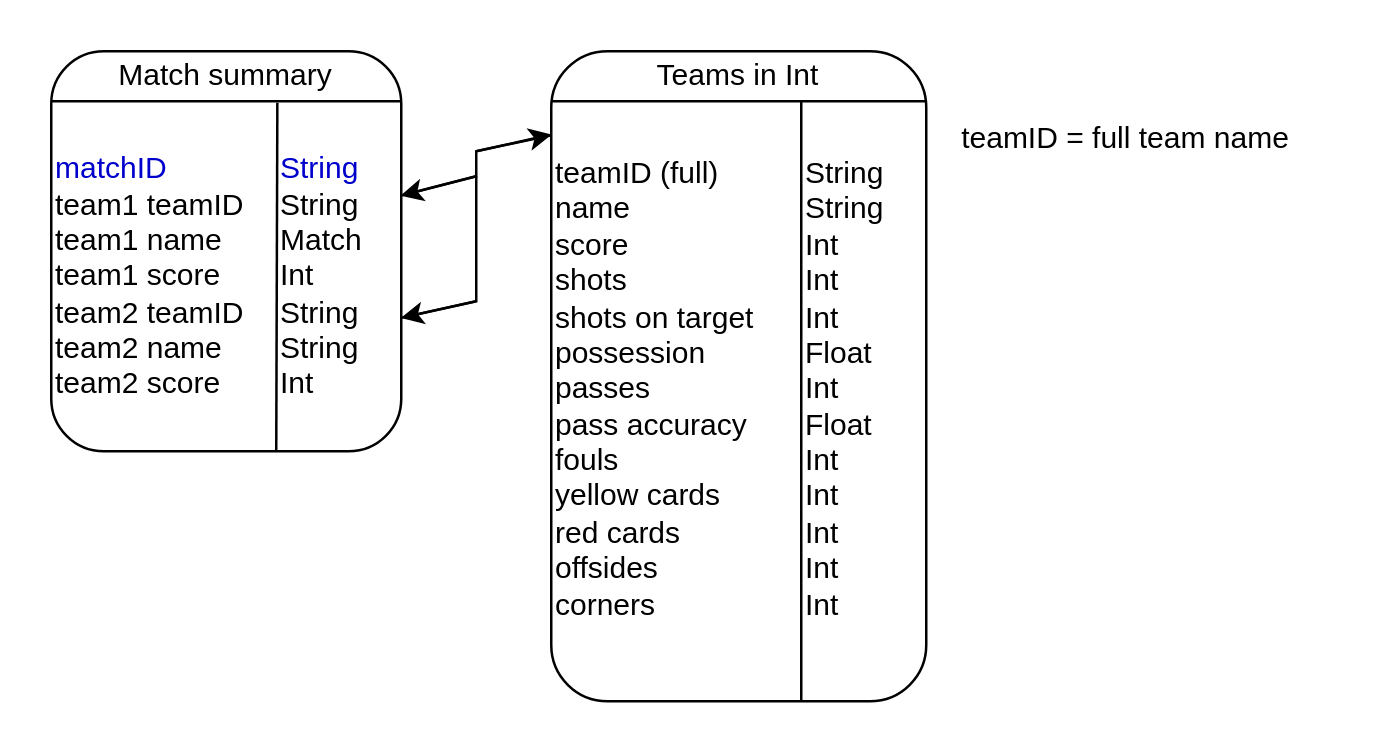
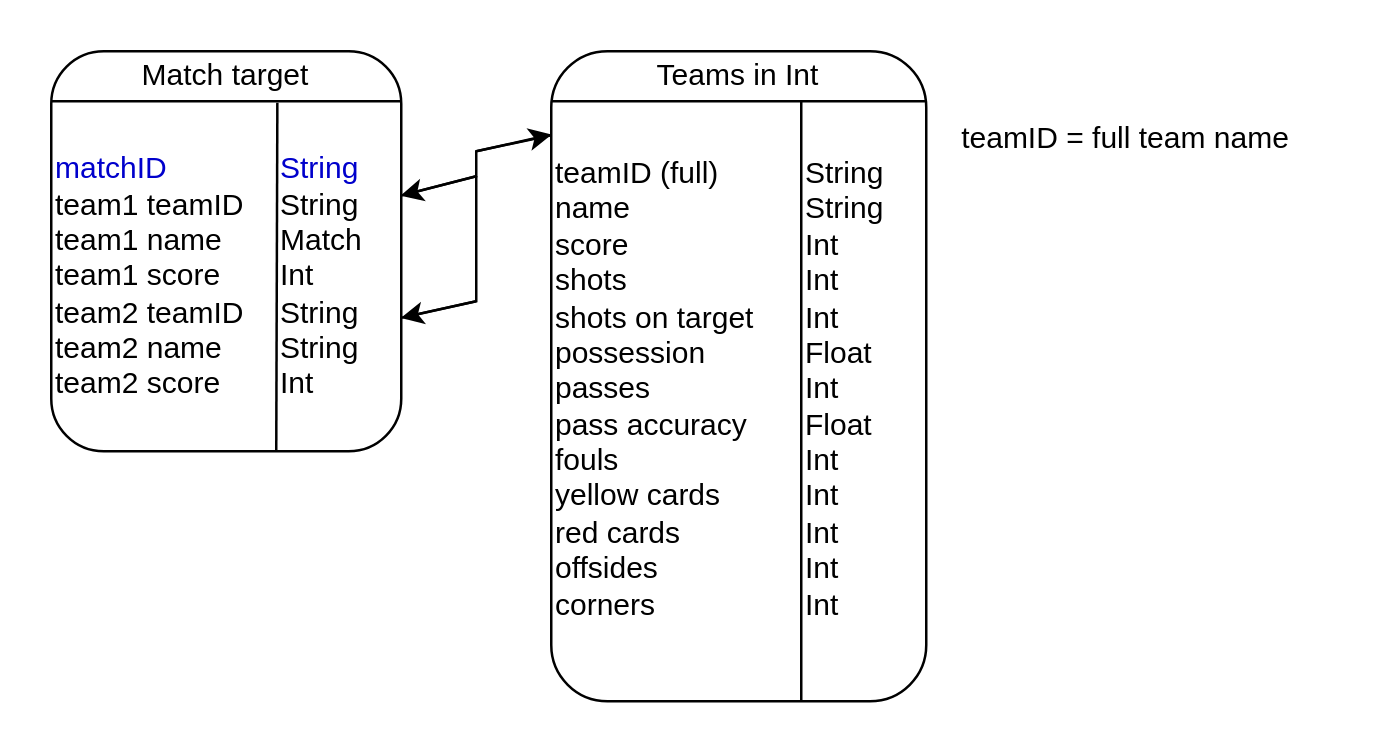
(226, 76) -> (226, 76)
